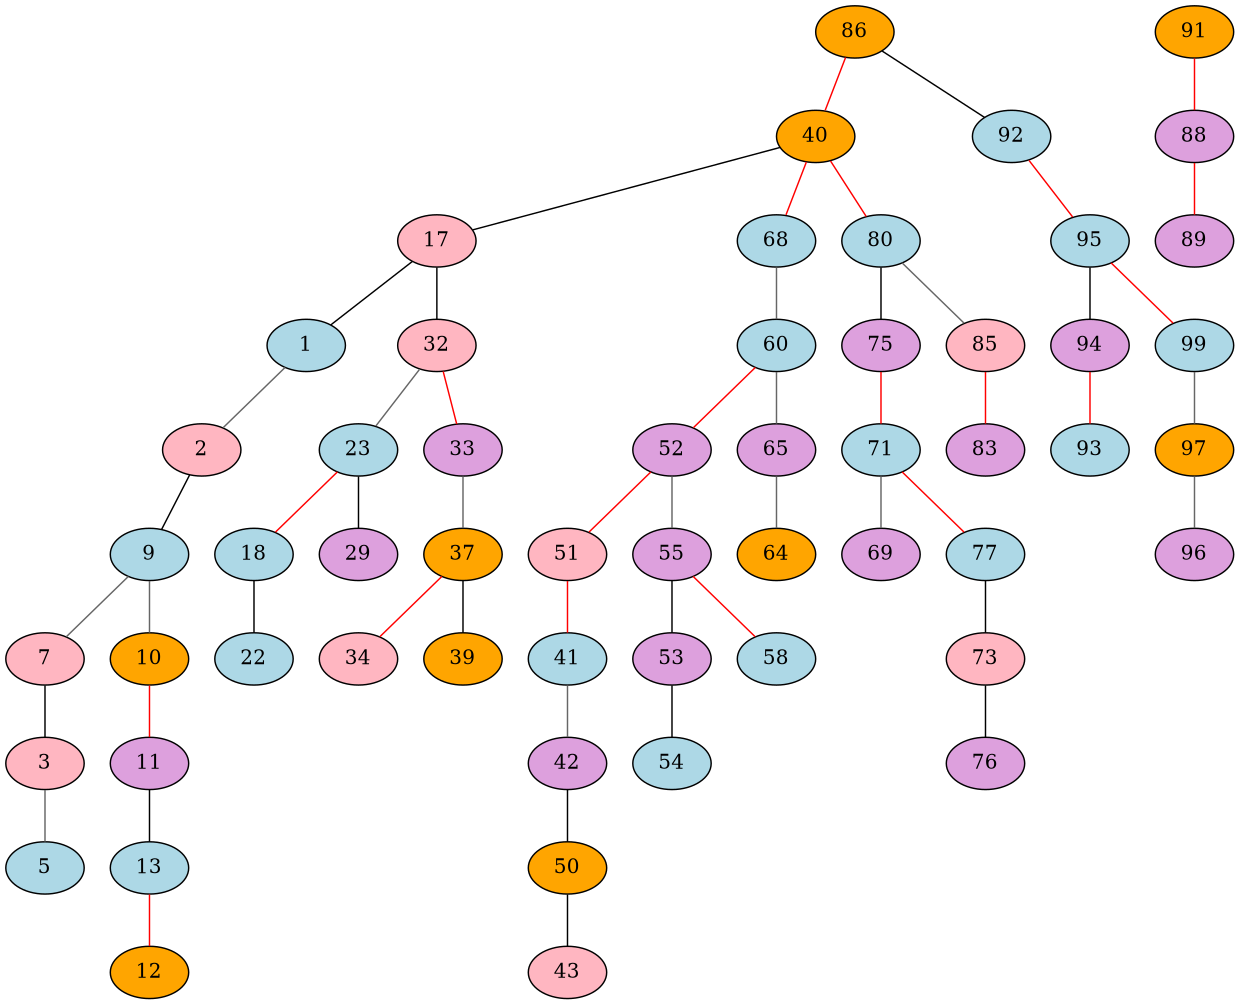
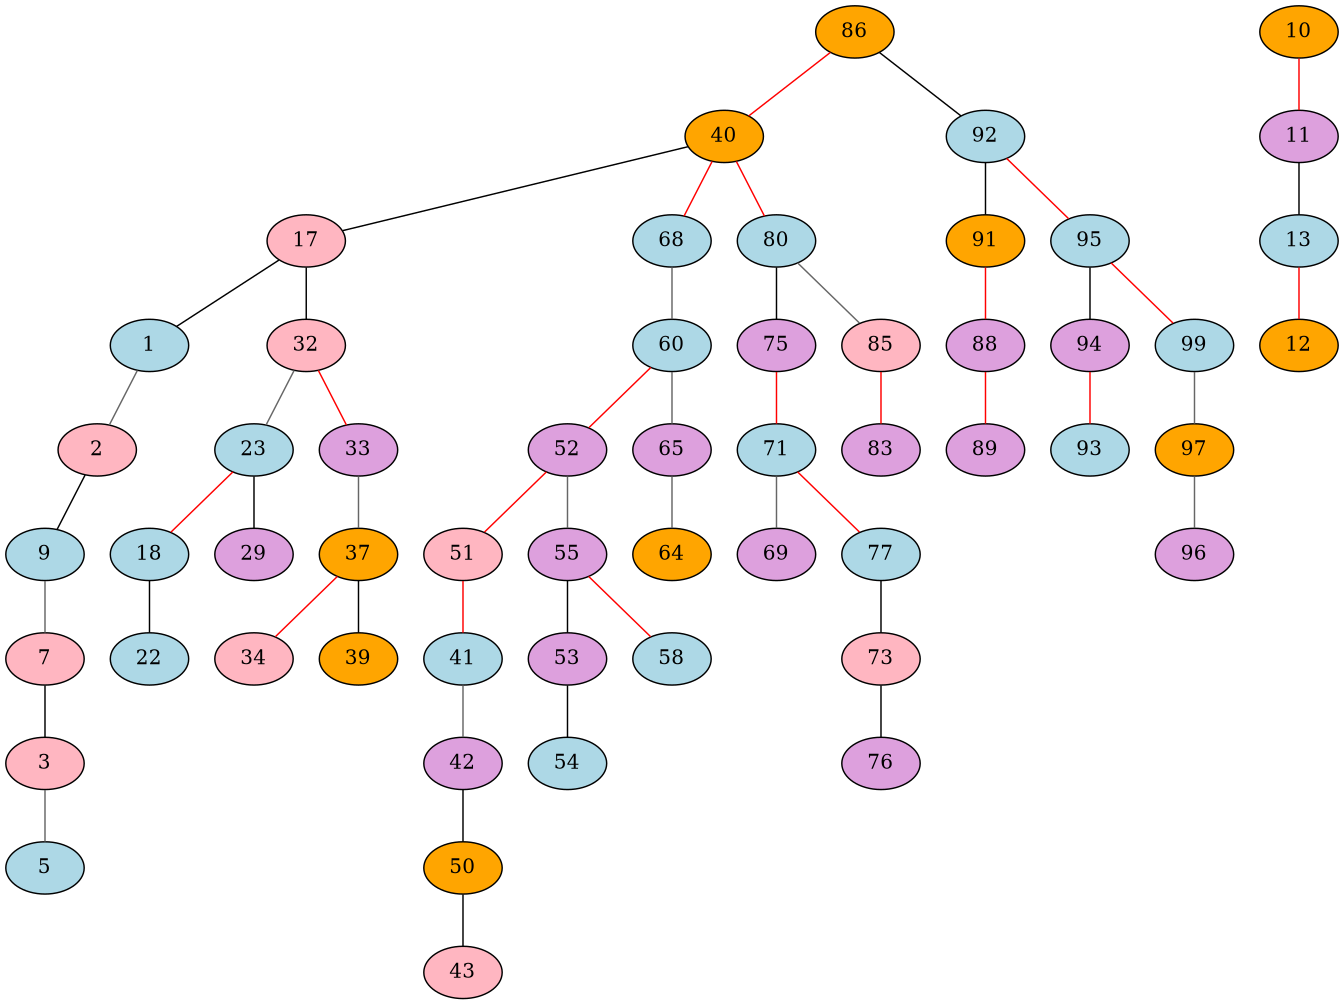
none -> (985, 189)
(149, 607) -> none
